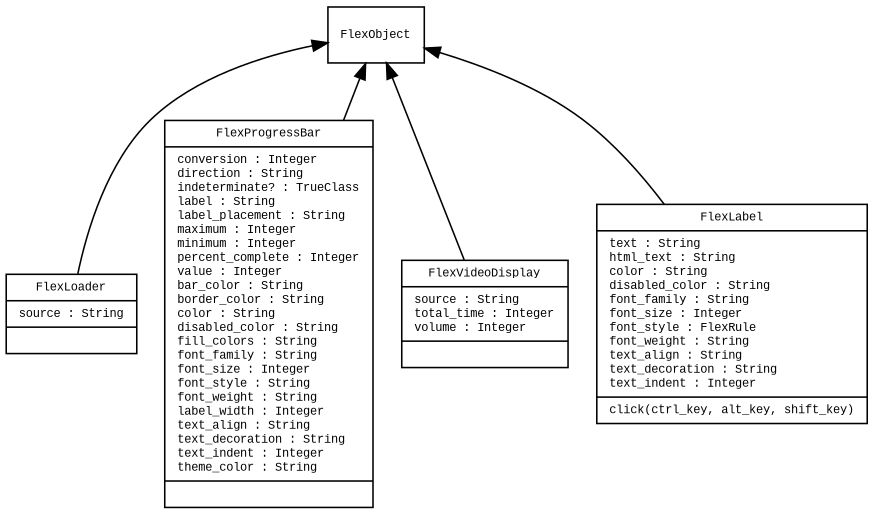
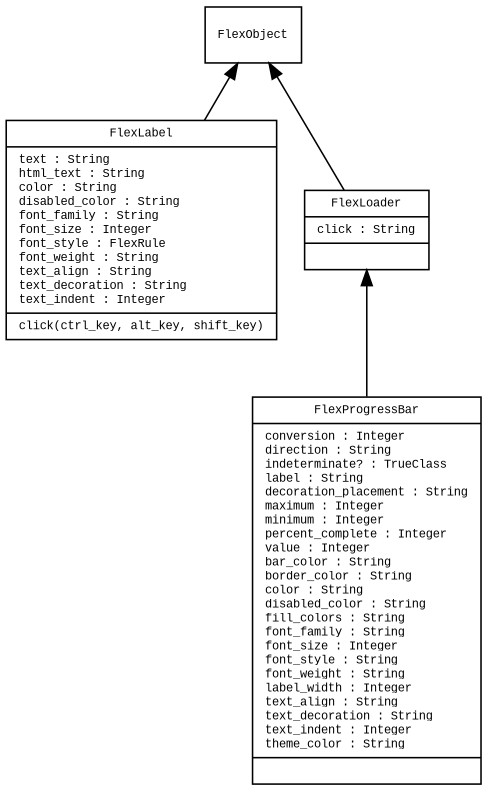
(352, 99) -> (367, 341)
(262, 215) -> (367, 492)
(71, 313) -> (367, 229)
(485, 314) -> none
